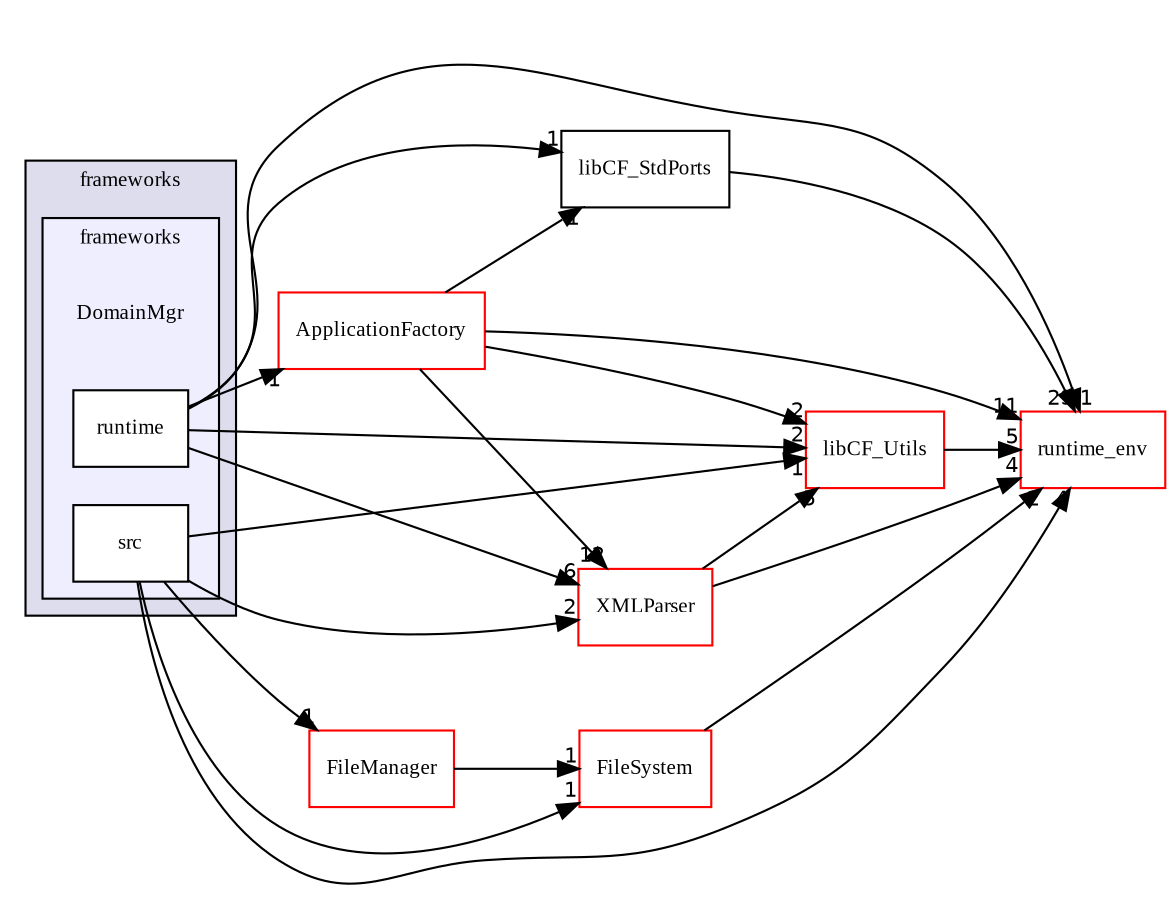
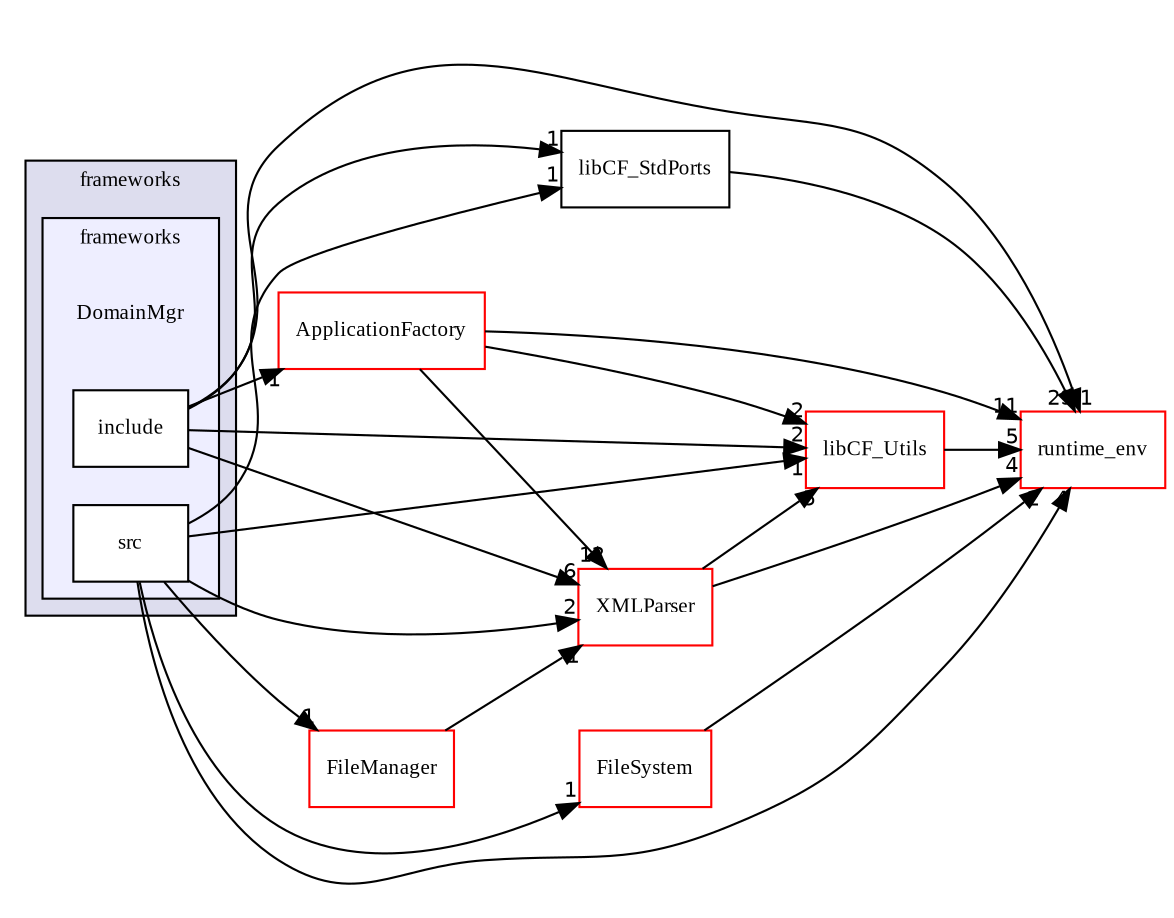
(504, 256) -> (275, 278)
(131, 429) -> (131, 429)
(506, 769) -> (504, 694)
